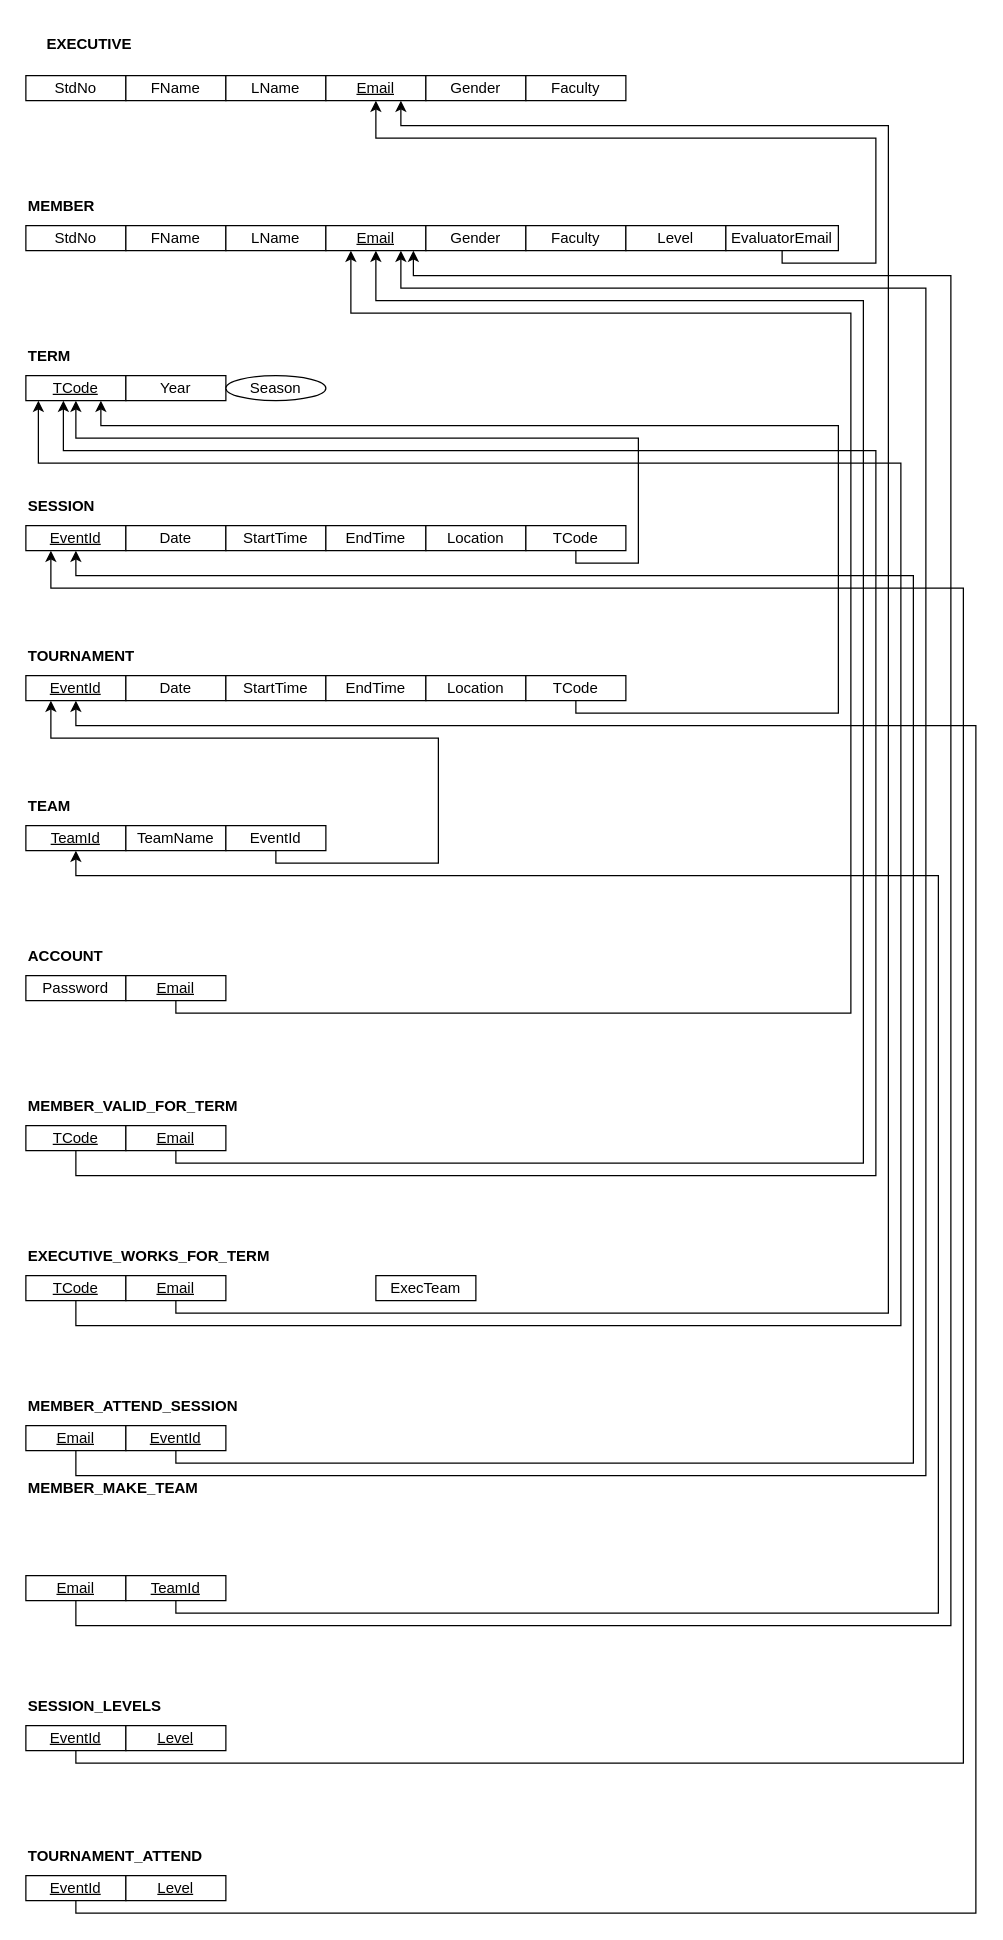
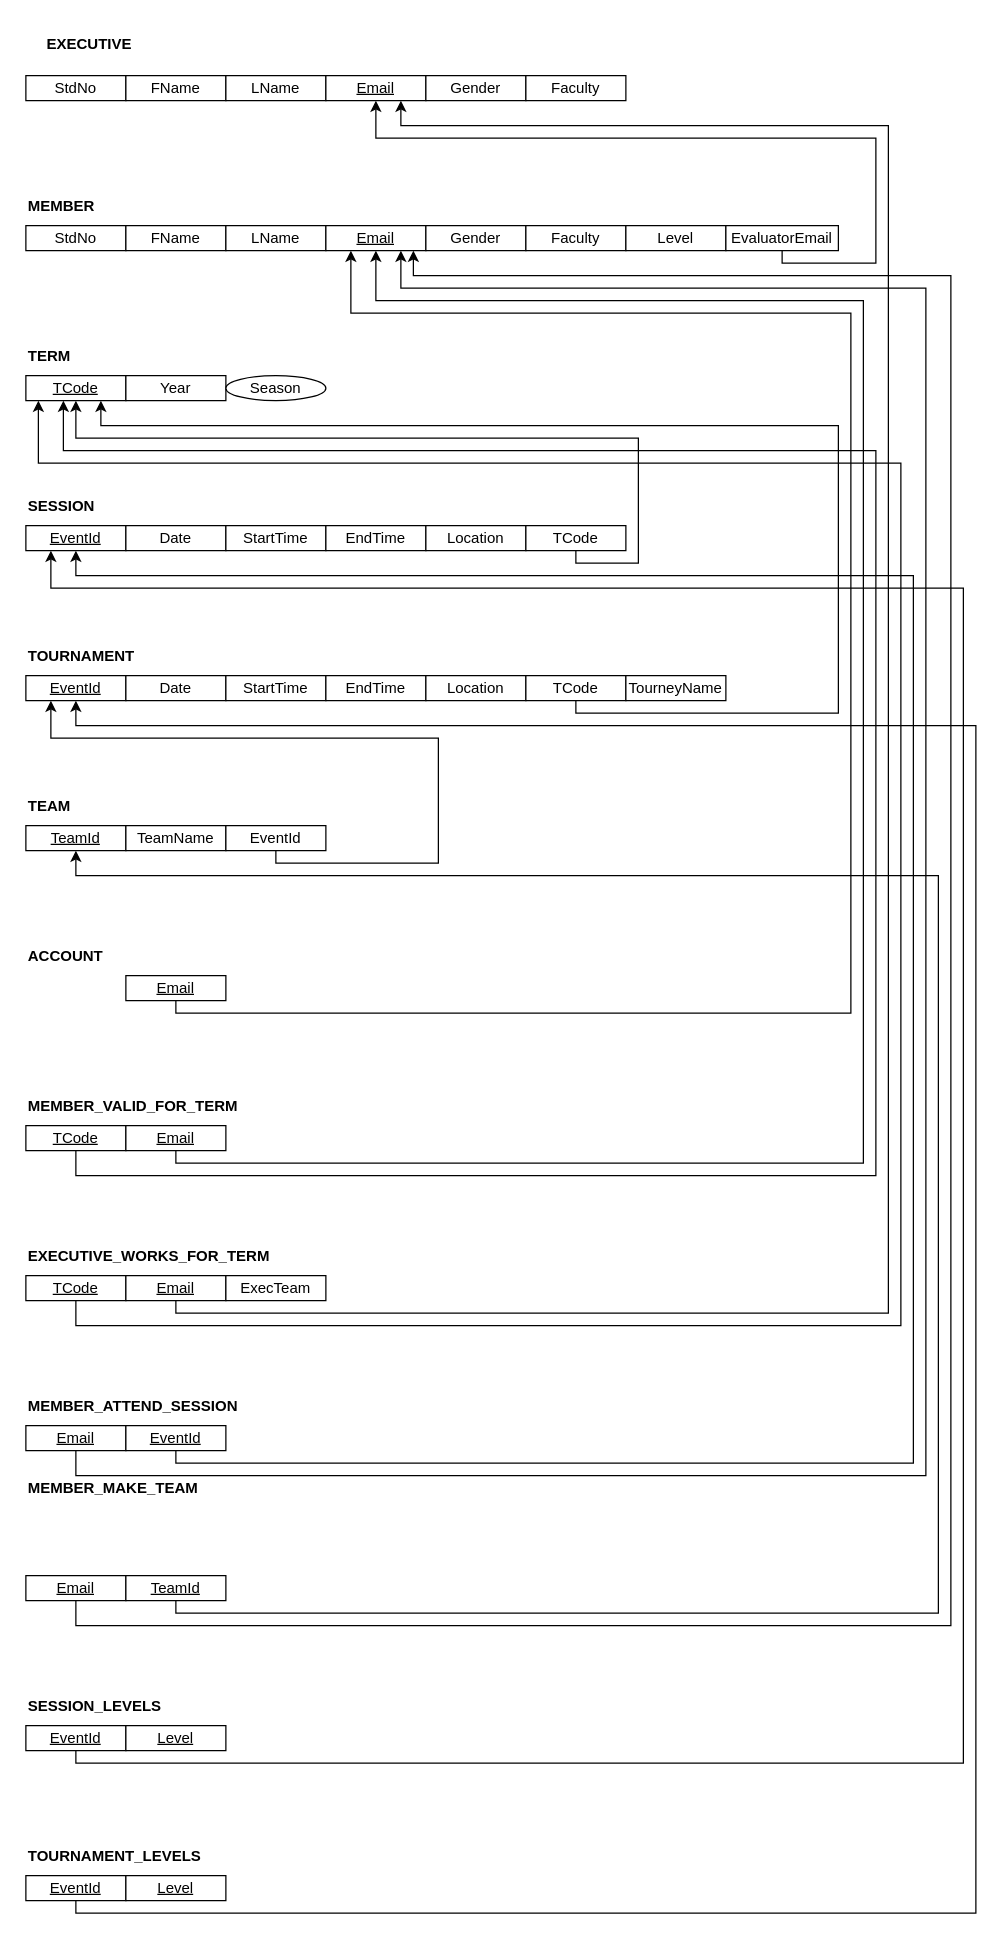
none -> (676, 688)
(76, 988) -> none
(426, 1288) -> (276, 1288)
(100, 1857) -> (100, 1857)
